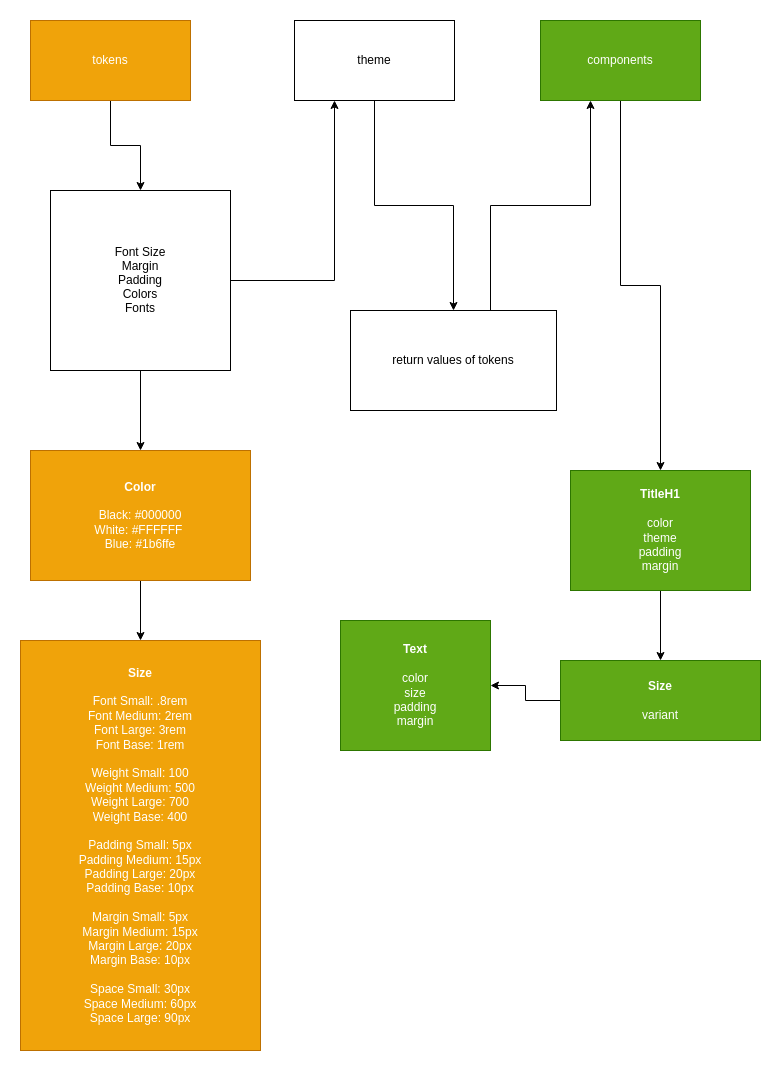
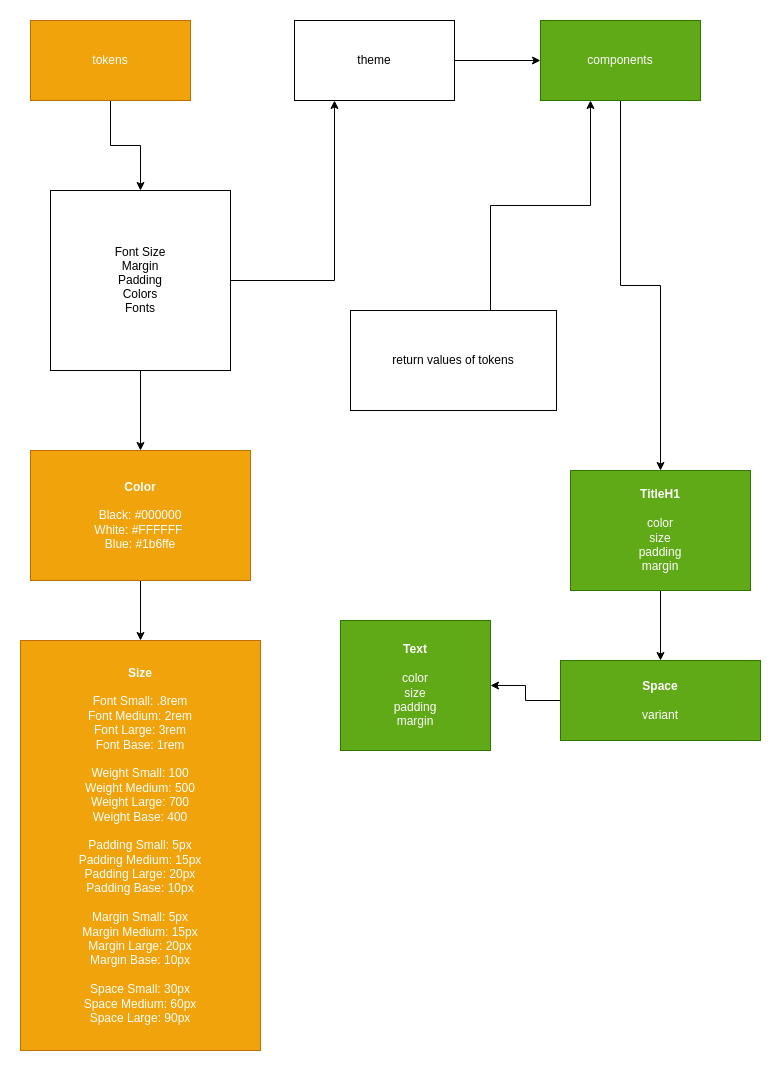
(411, 206) -> (494, 61)
(661, 531) -> (661, 531)
(661, 701) -> (661, 701)
